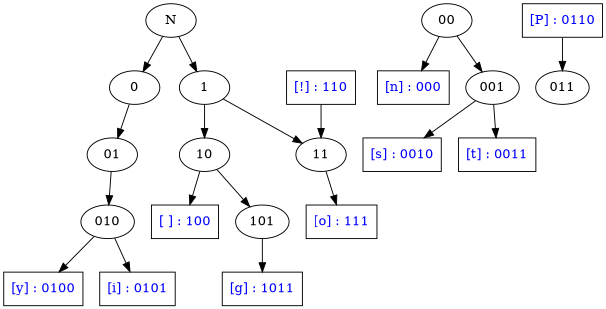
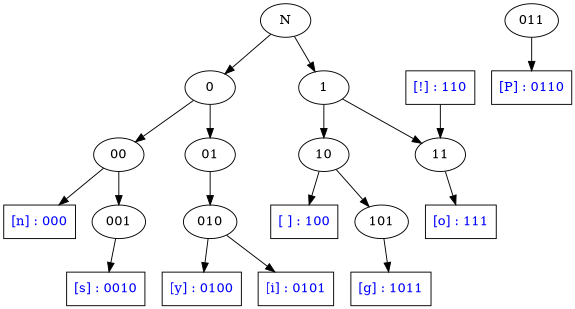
(562, 49) -> (532, 49)
none -> (168, 118)
(497, 155) -> none
